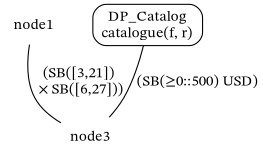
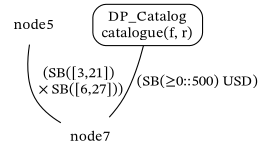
(34, 25) -> (34, 25)
(90, 137) -> (90, 137)
